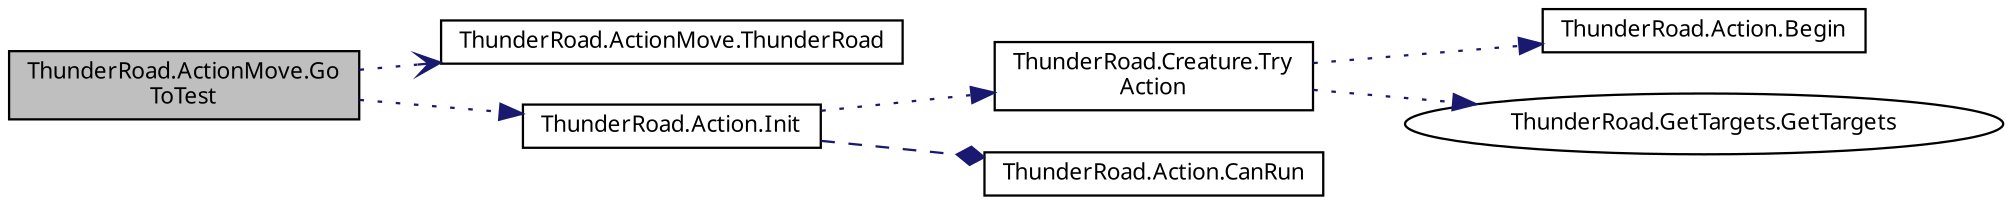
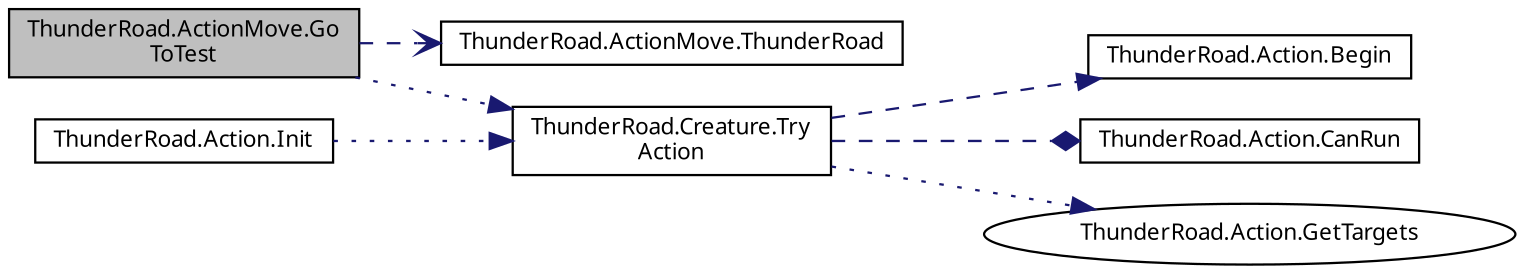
(1416, 55) -> (955, 100)
(388, 67) -> (388, 43)
(430, 106) -> (422, 91)
(1704, 124) -> (1250, 234)
(889, 148) -> (941, 141)
